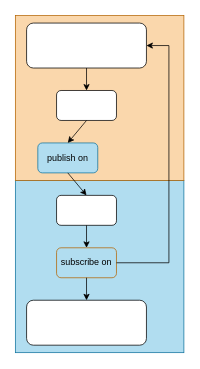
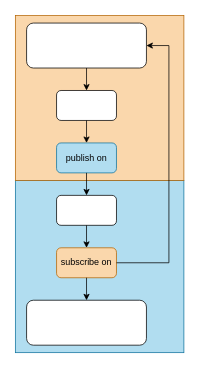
(68, 158) -> (87, 158)
(87, 263) -> (87, 263)
